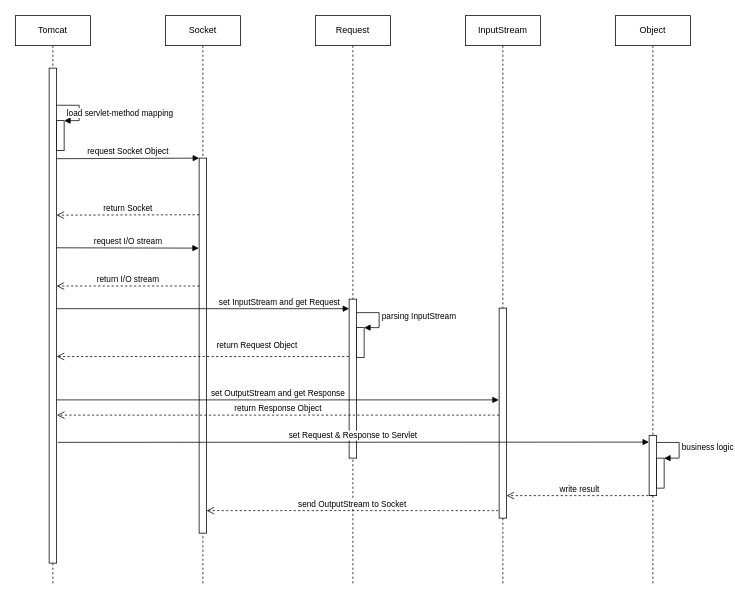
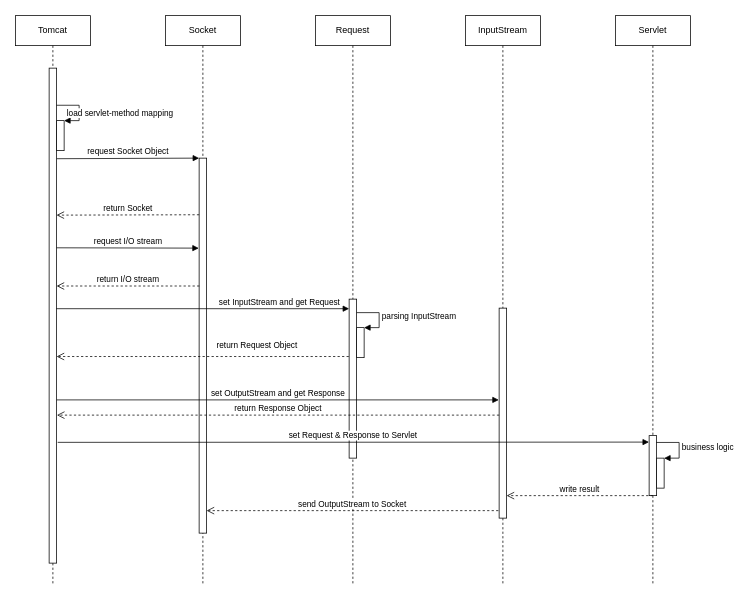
(653, 30) -> (653, 30)
